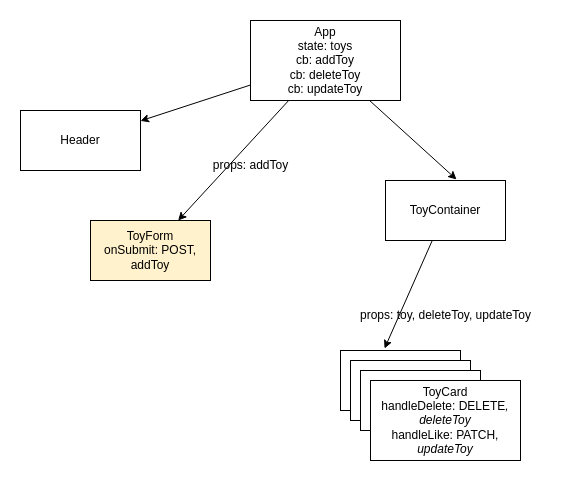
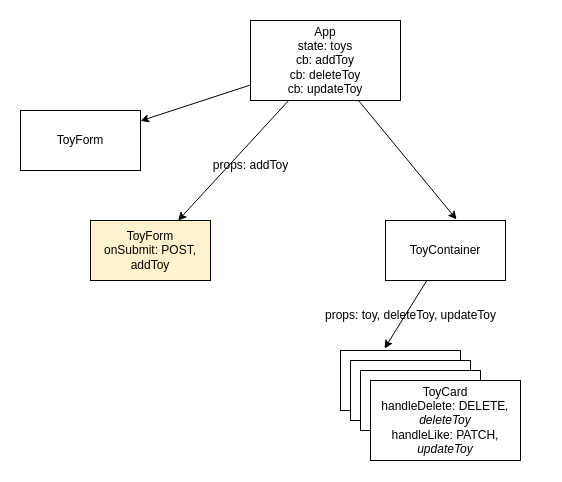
(81, 141) -> (81, 141)
(446, 211) -> (446, 251)
(446, 316) -> (411, 316)
